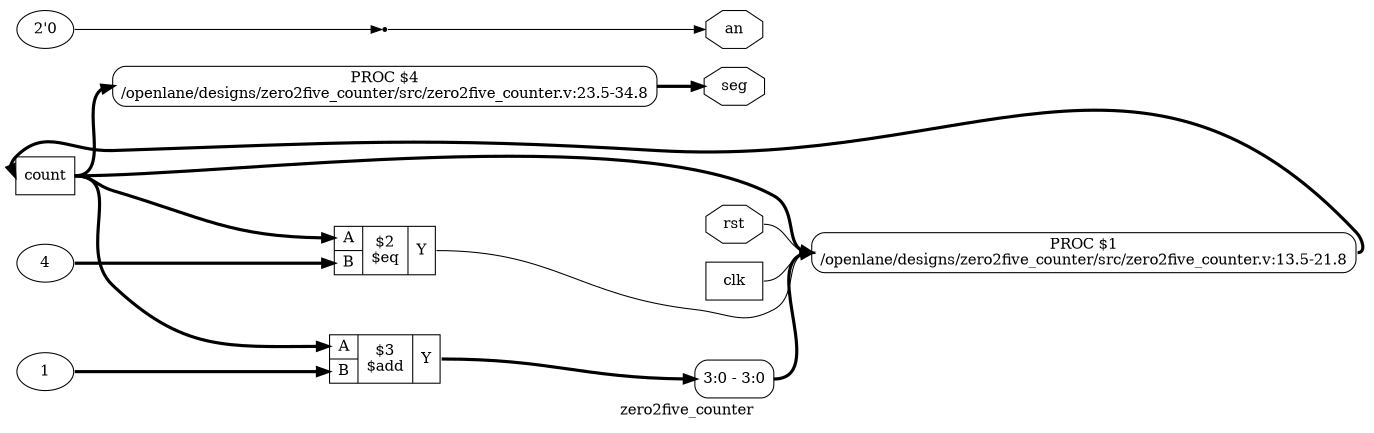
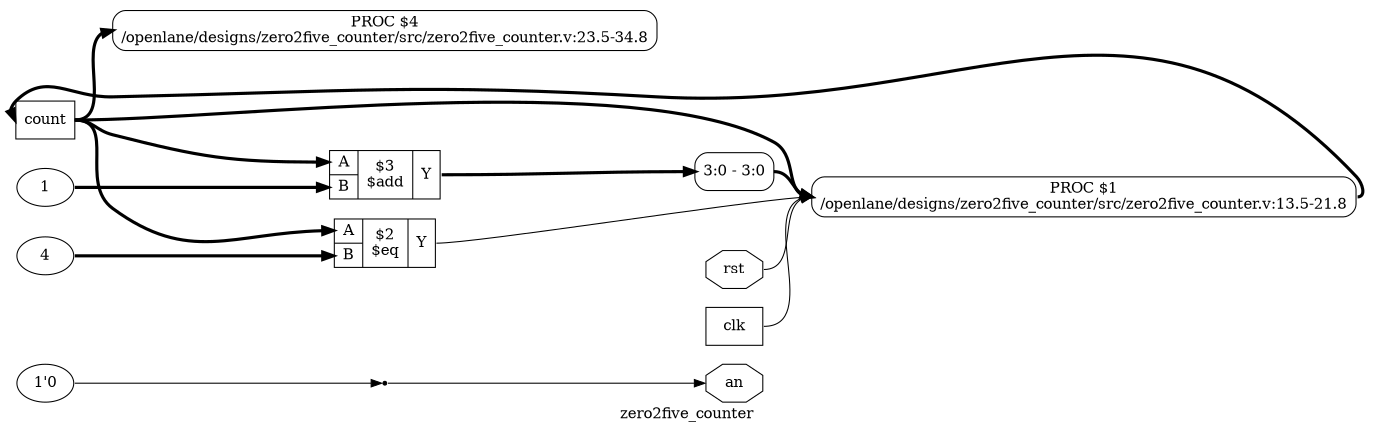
(45, 29) -> (45, 383)
(734, 86) -> none
